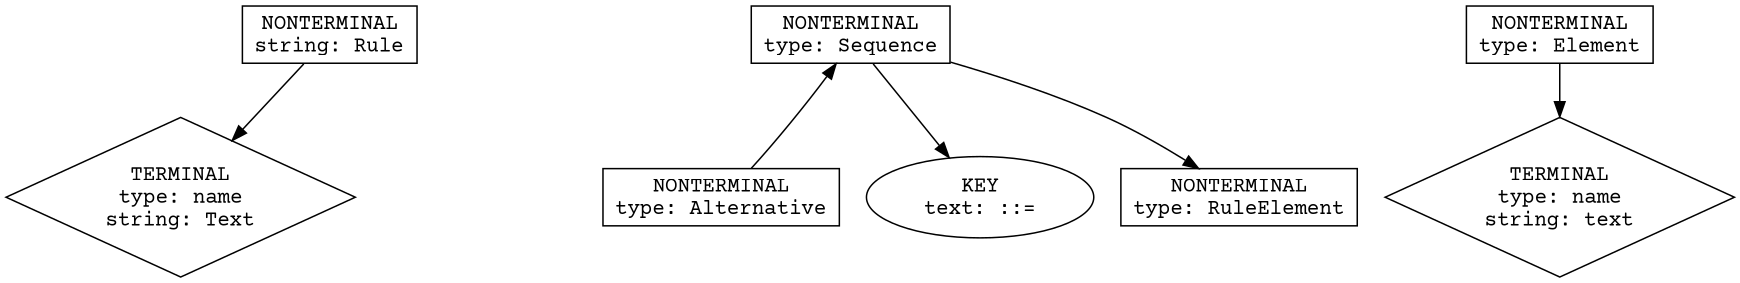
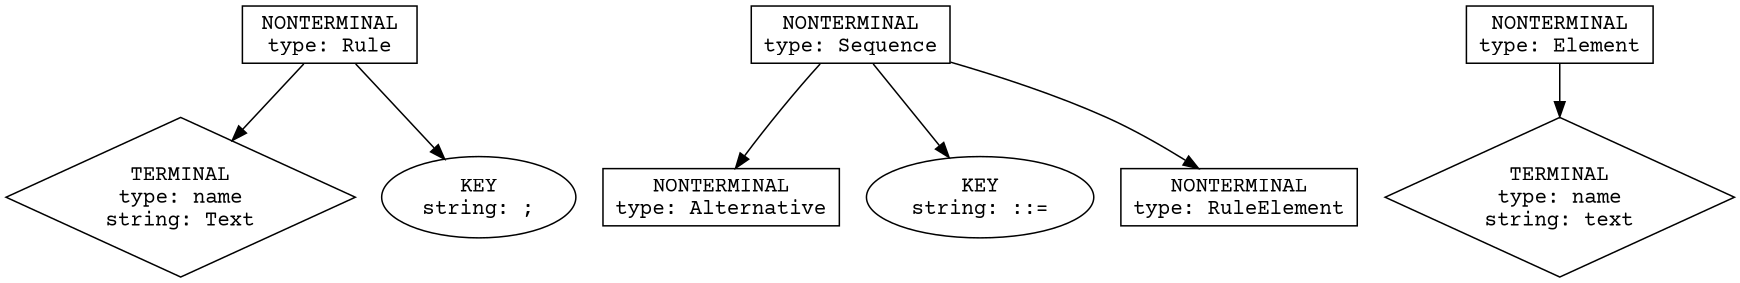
(330, 35) -> (330, 35)
(790, 123) -> (781, 109)
none -> (479, 197)
(980, 197) -> (980, 197)
